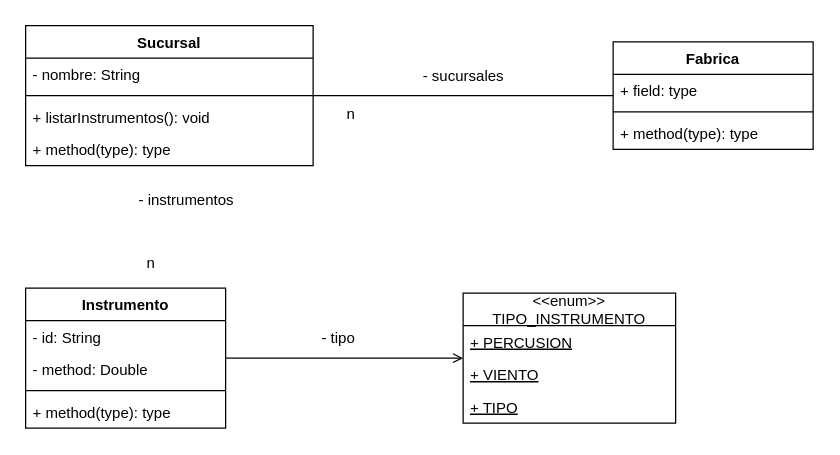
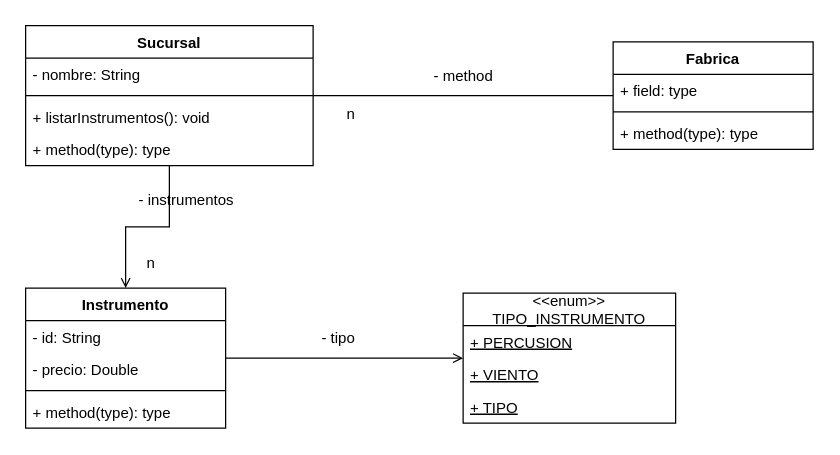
(464, 77) -> (464, 77)
none -> (148, 227)
(92, 370) -> (90, 370)
